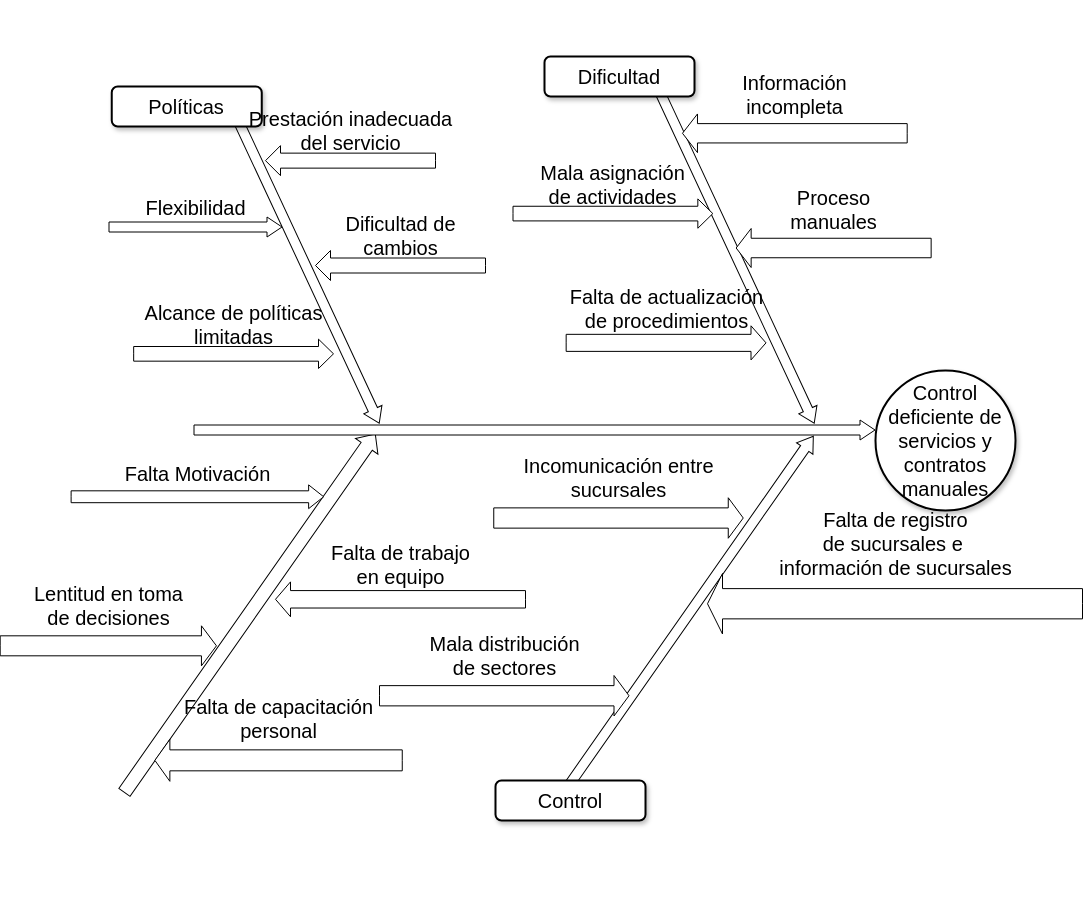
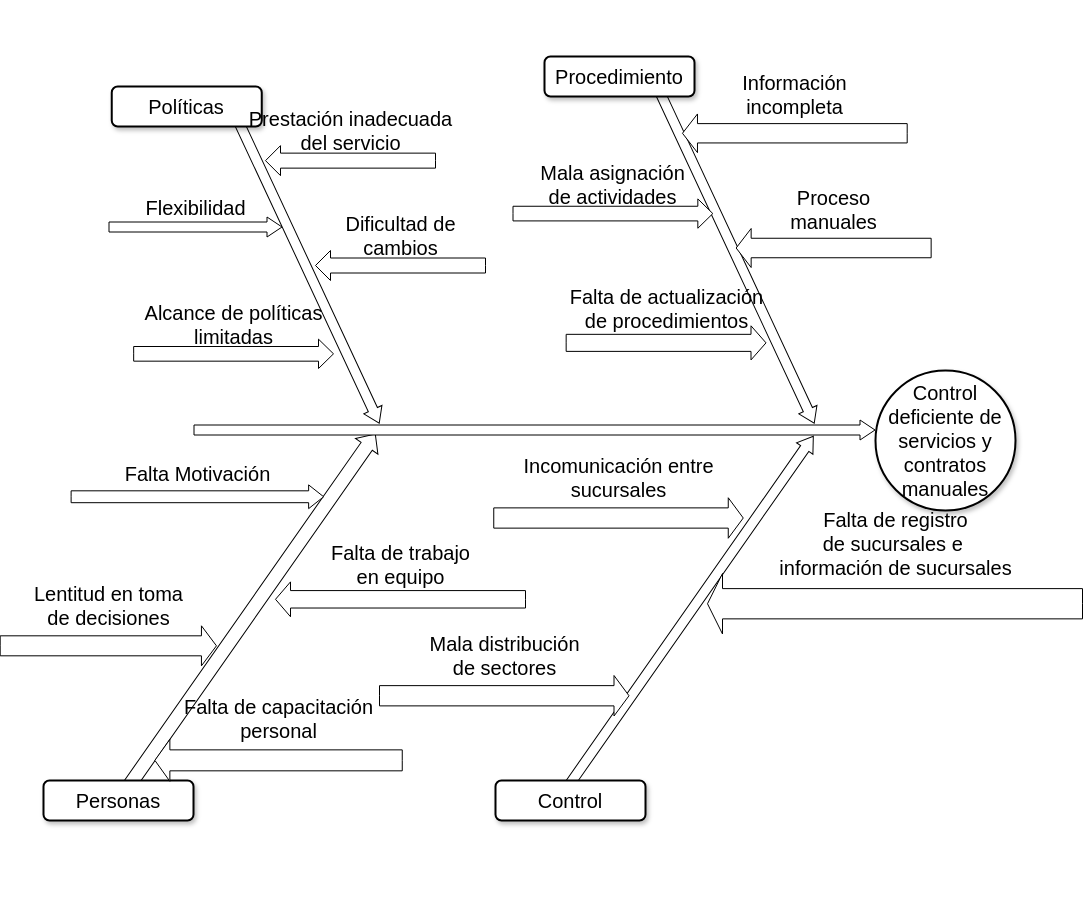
(620, 77) -> (620, 77)
none -> (119, 801)
